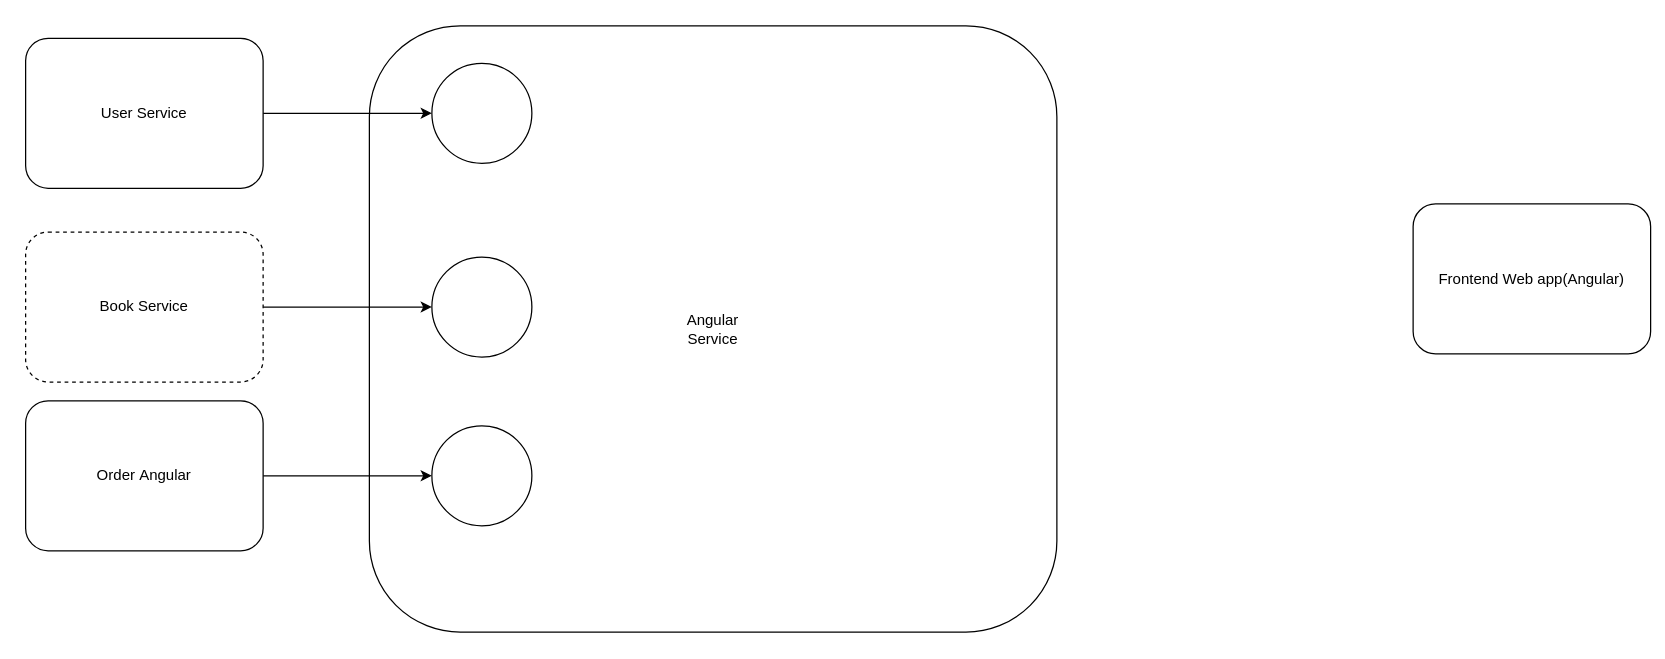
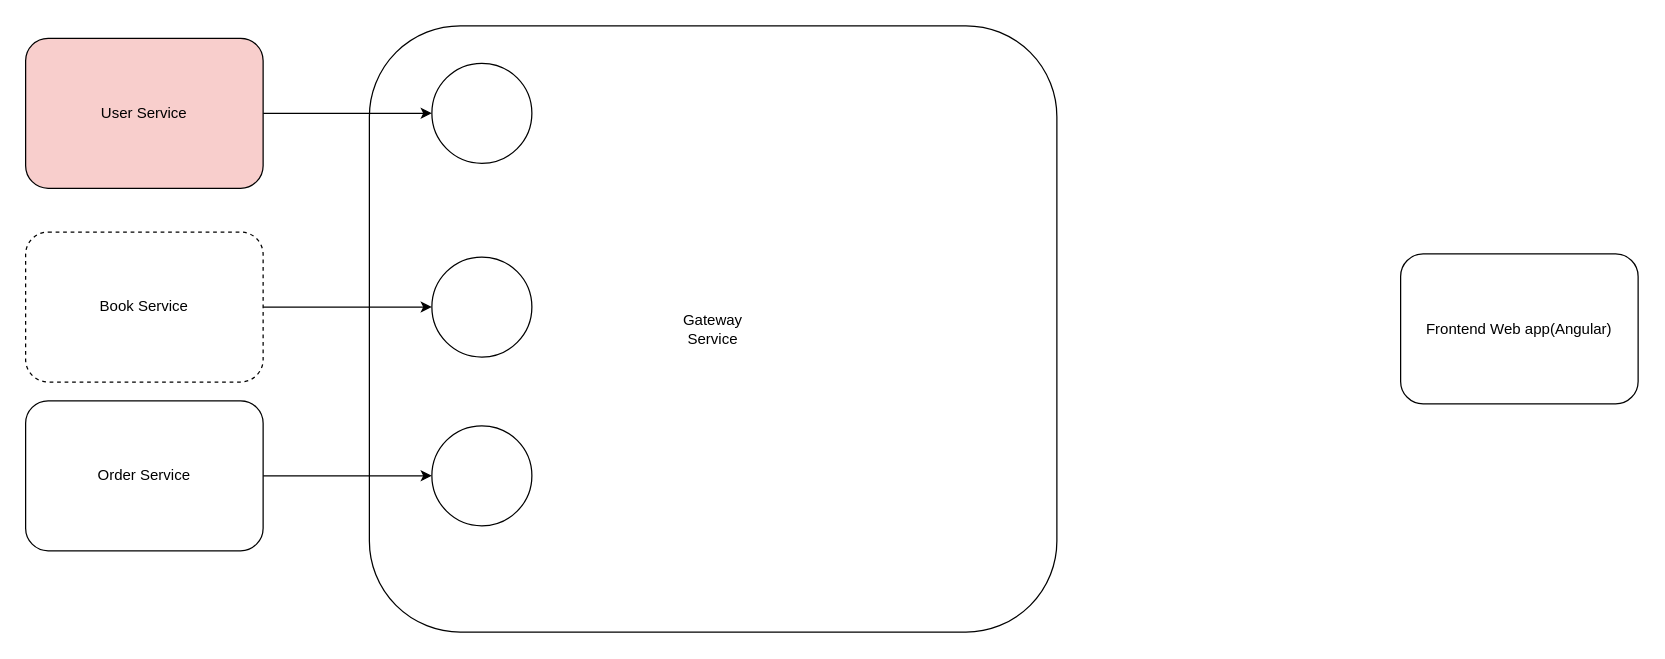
(144, 113) -> (144, 113)
(1532, 279) -> (1519, 329)
(713, 329) -> (713, 329)
(144, 476) -> (144, 476)
